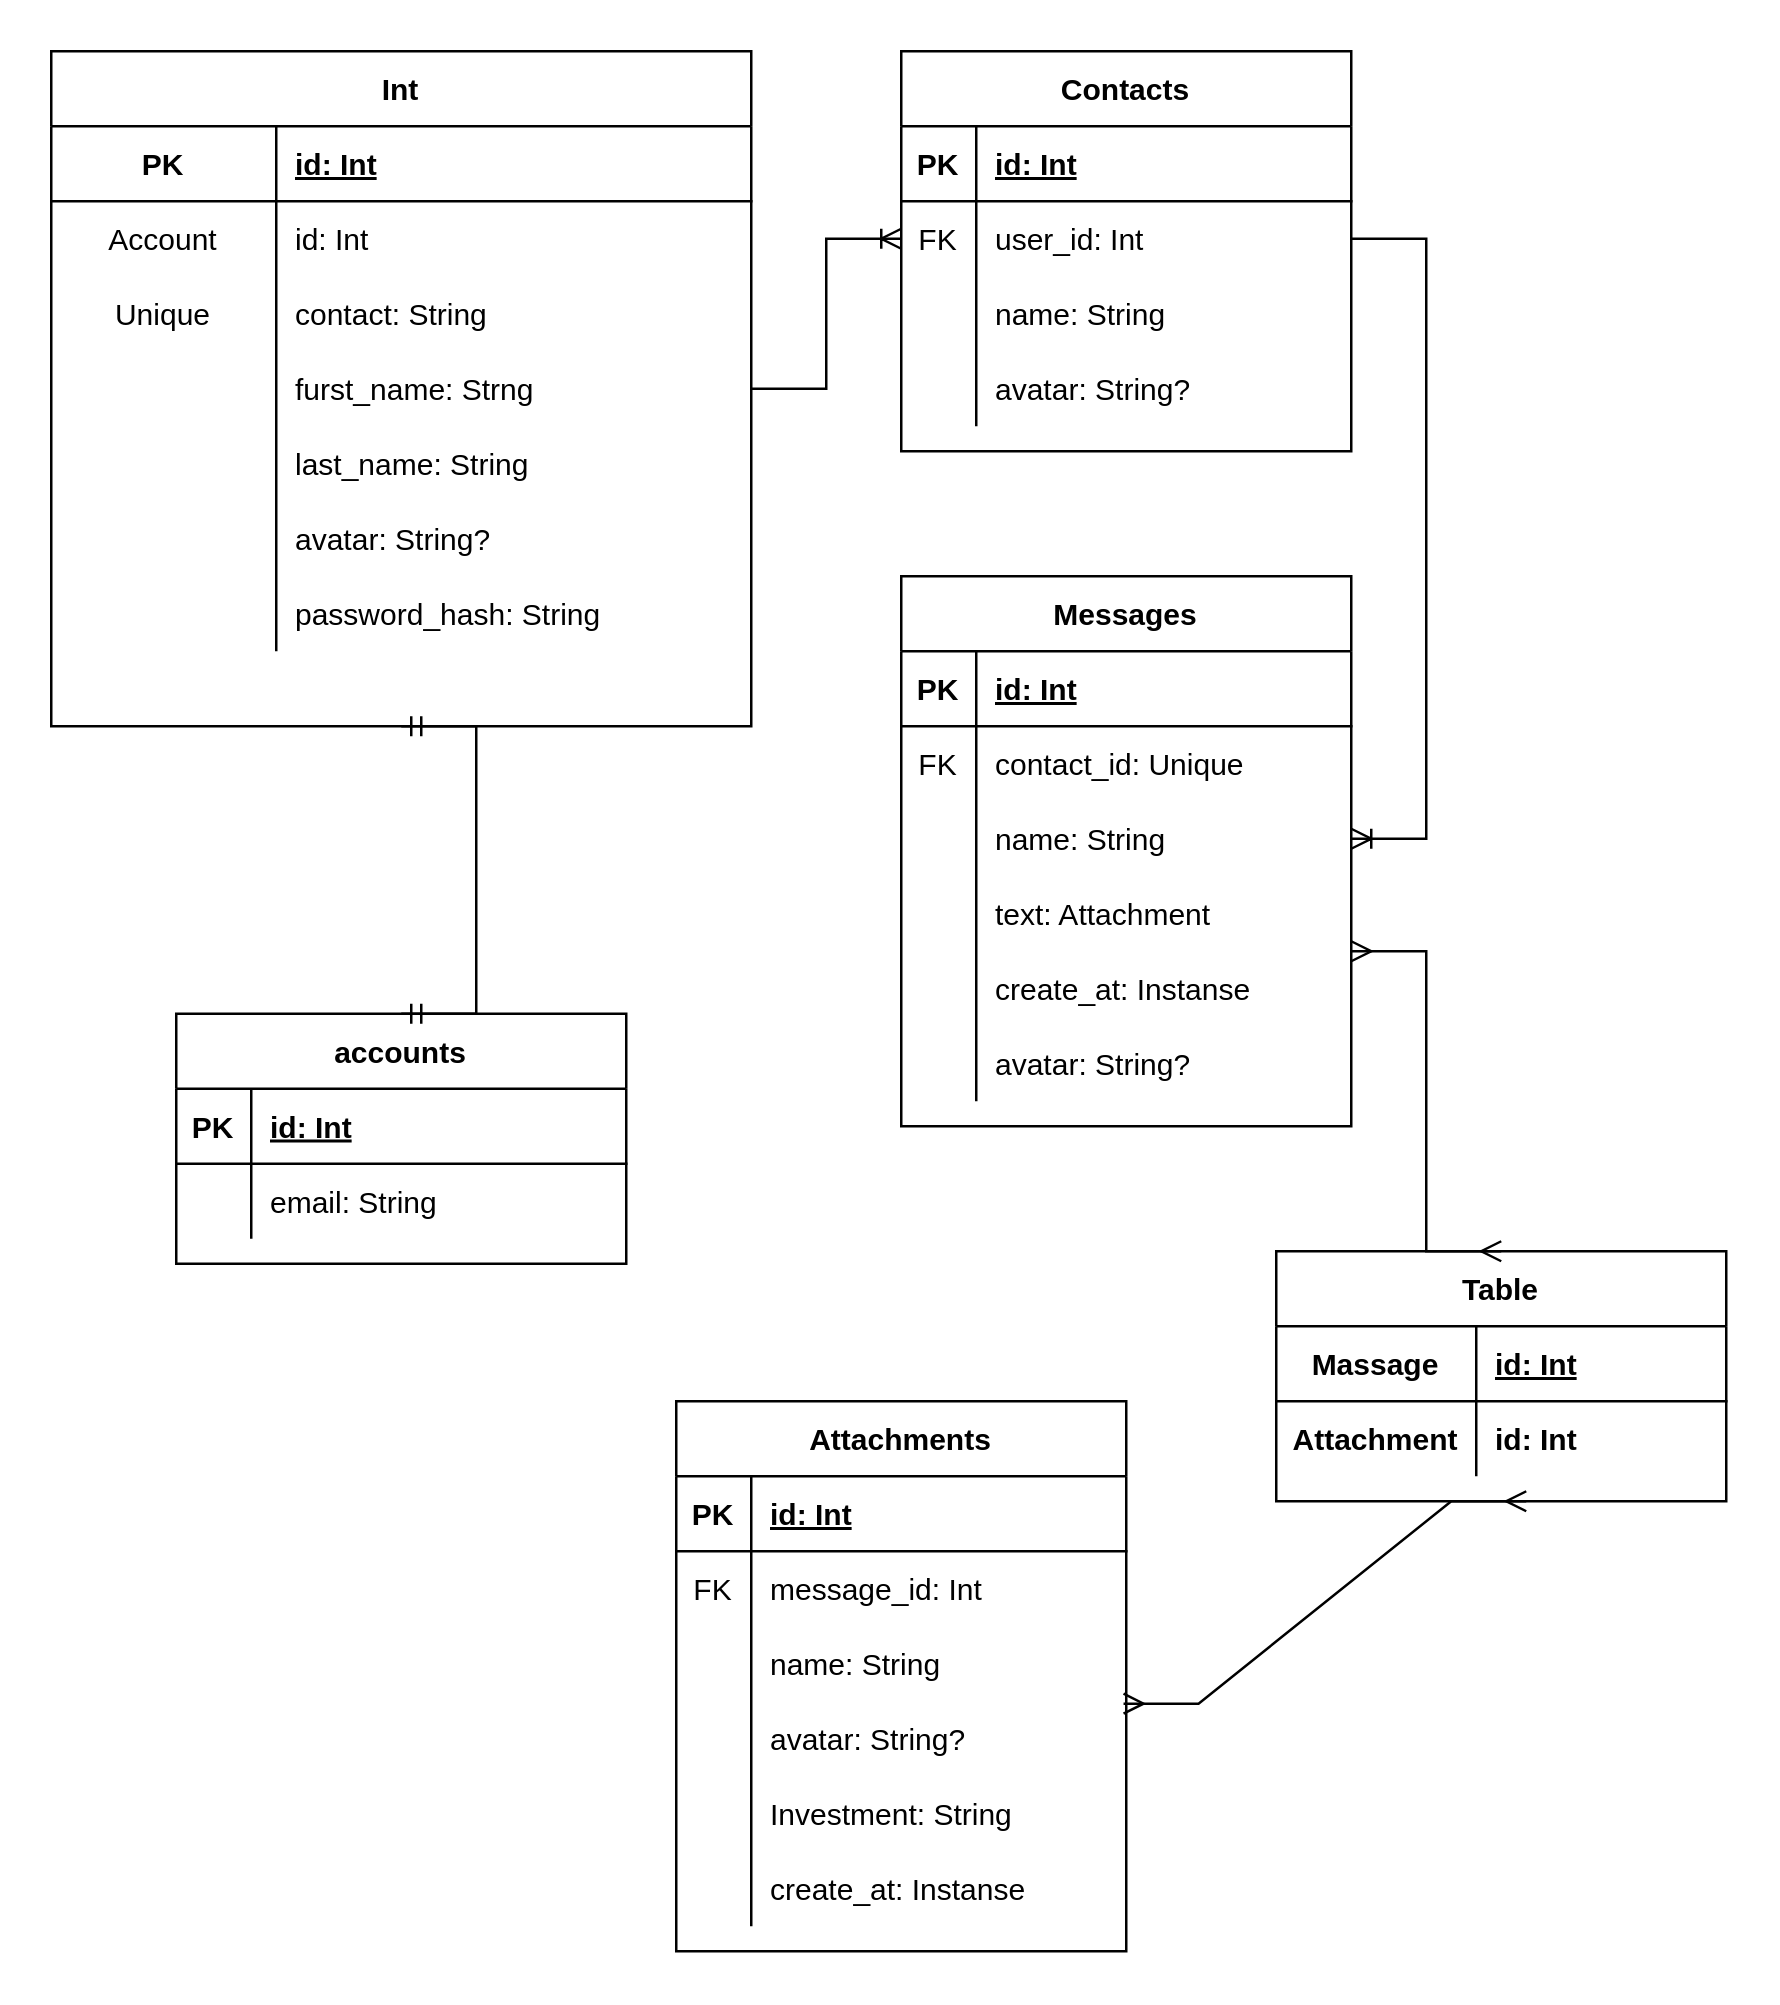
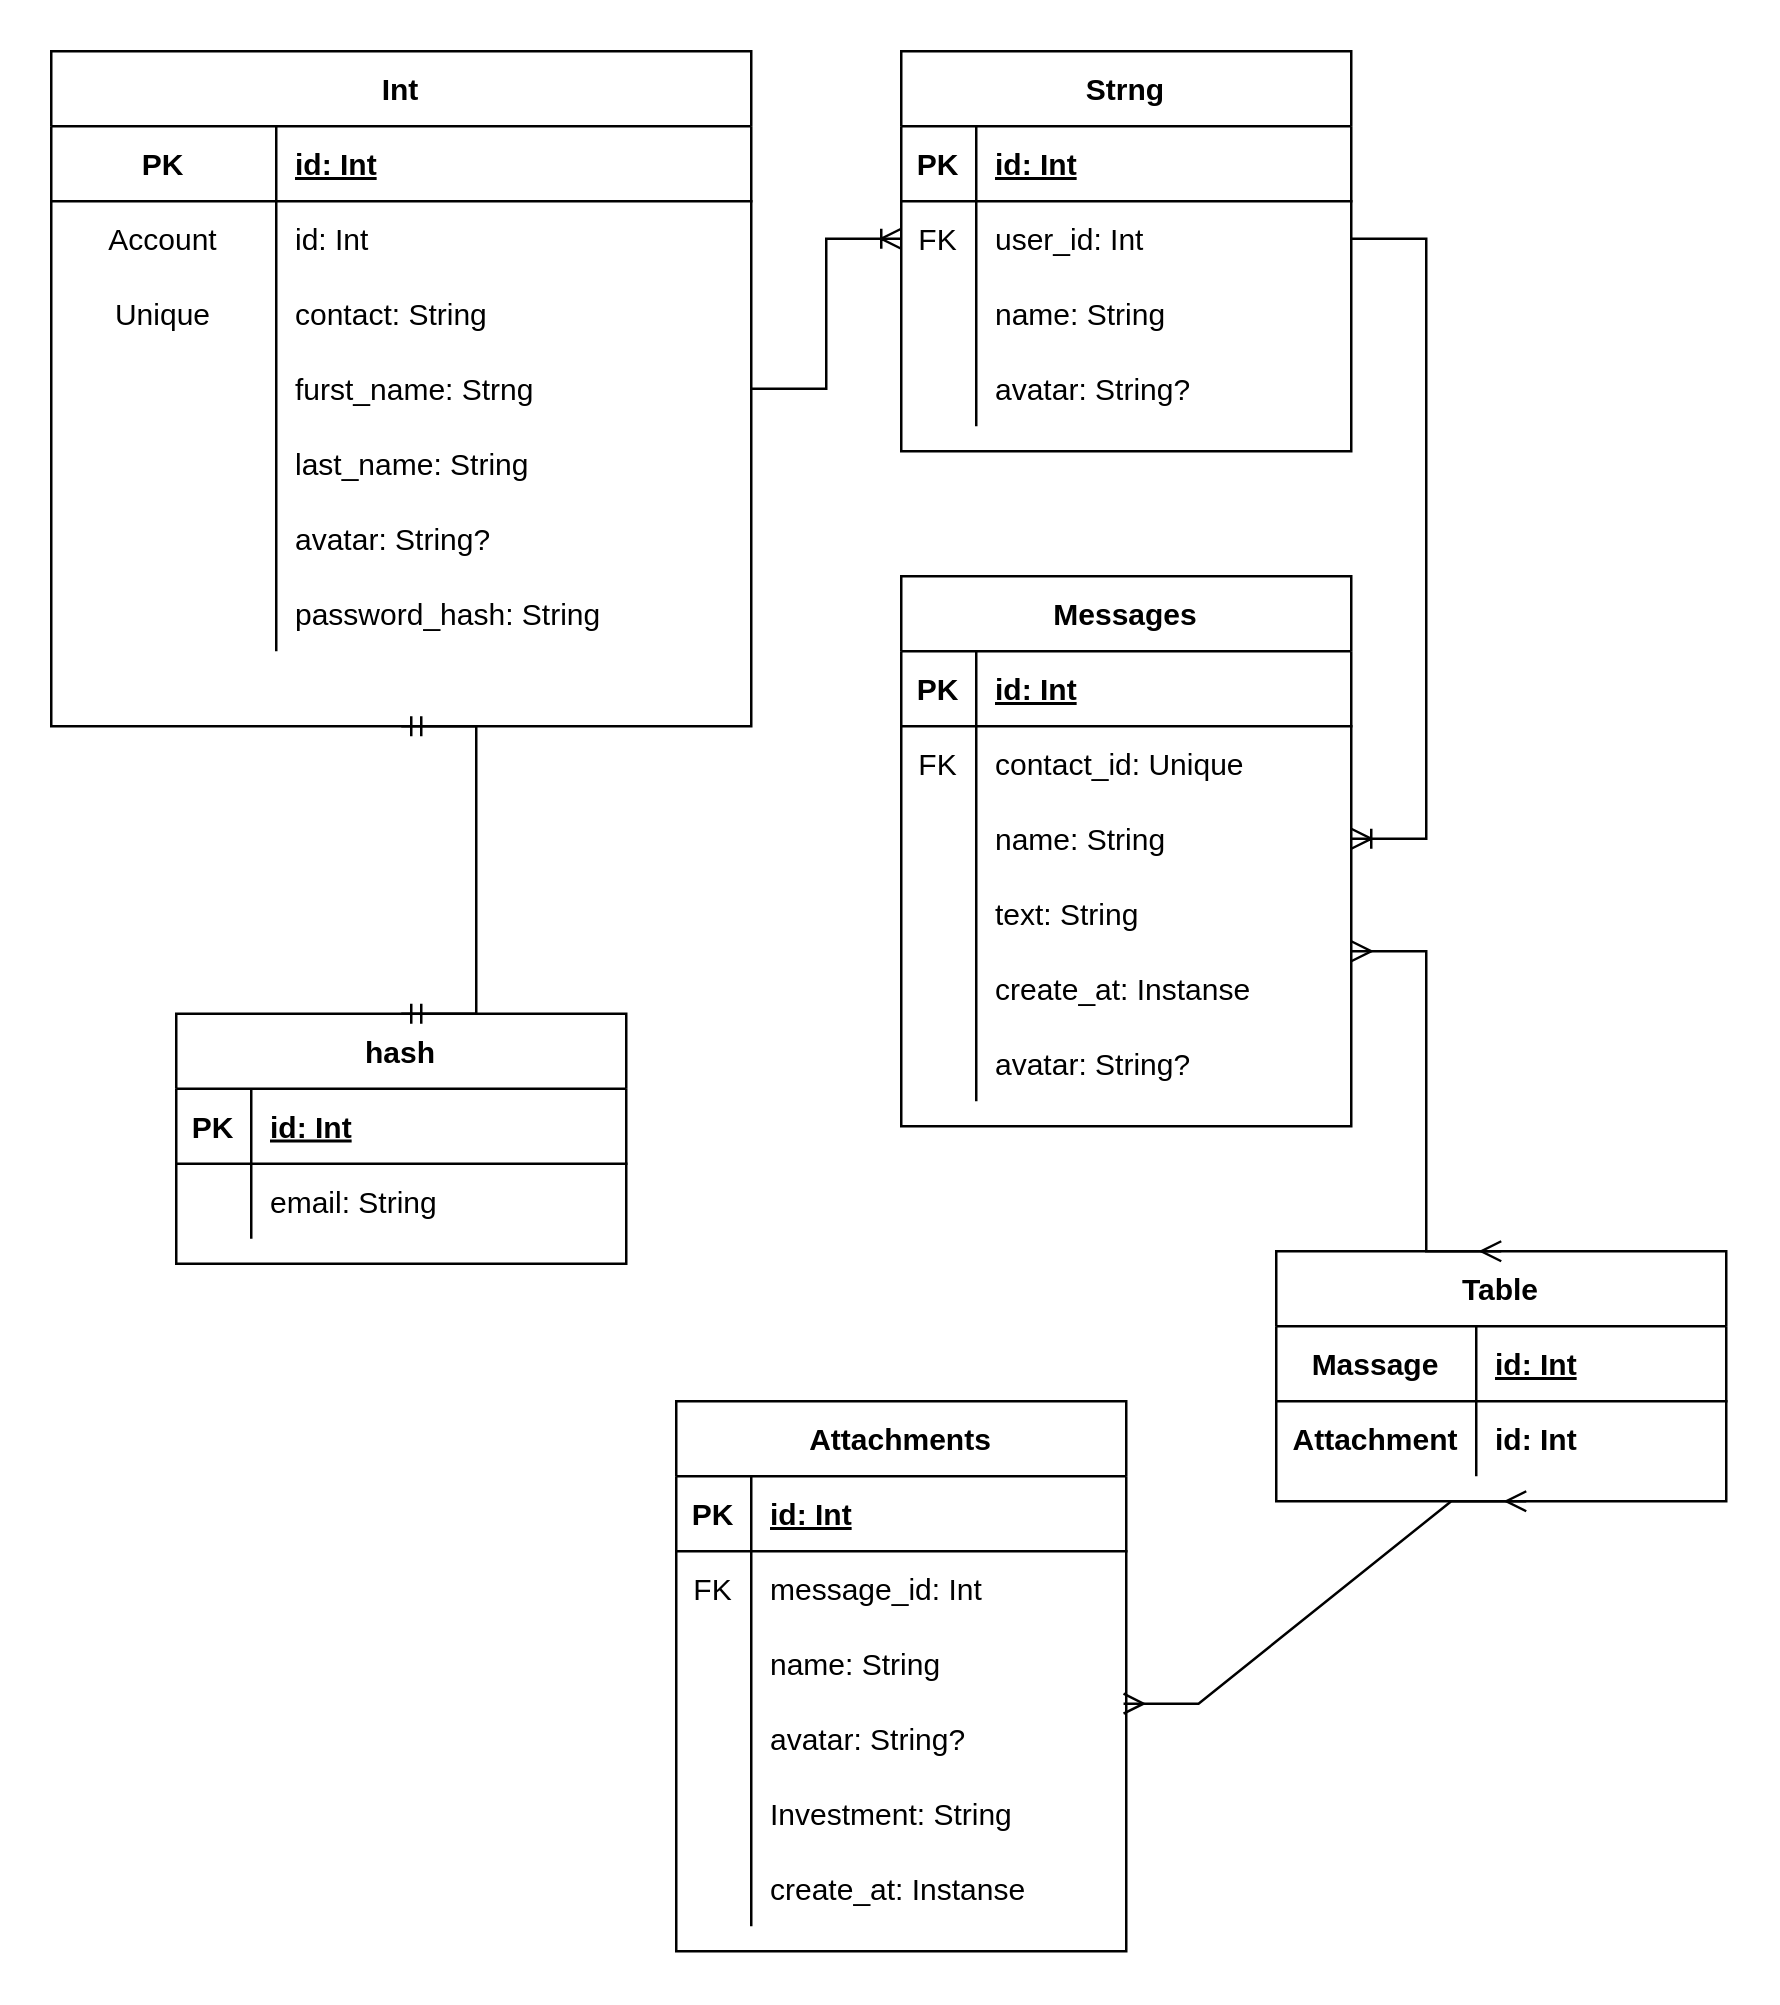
(1125, 90) -> (1125, 90)
(1122, 915) -> (1084, 915)
(400, 1053) -> (400, 1053)
